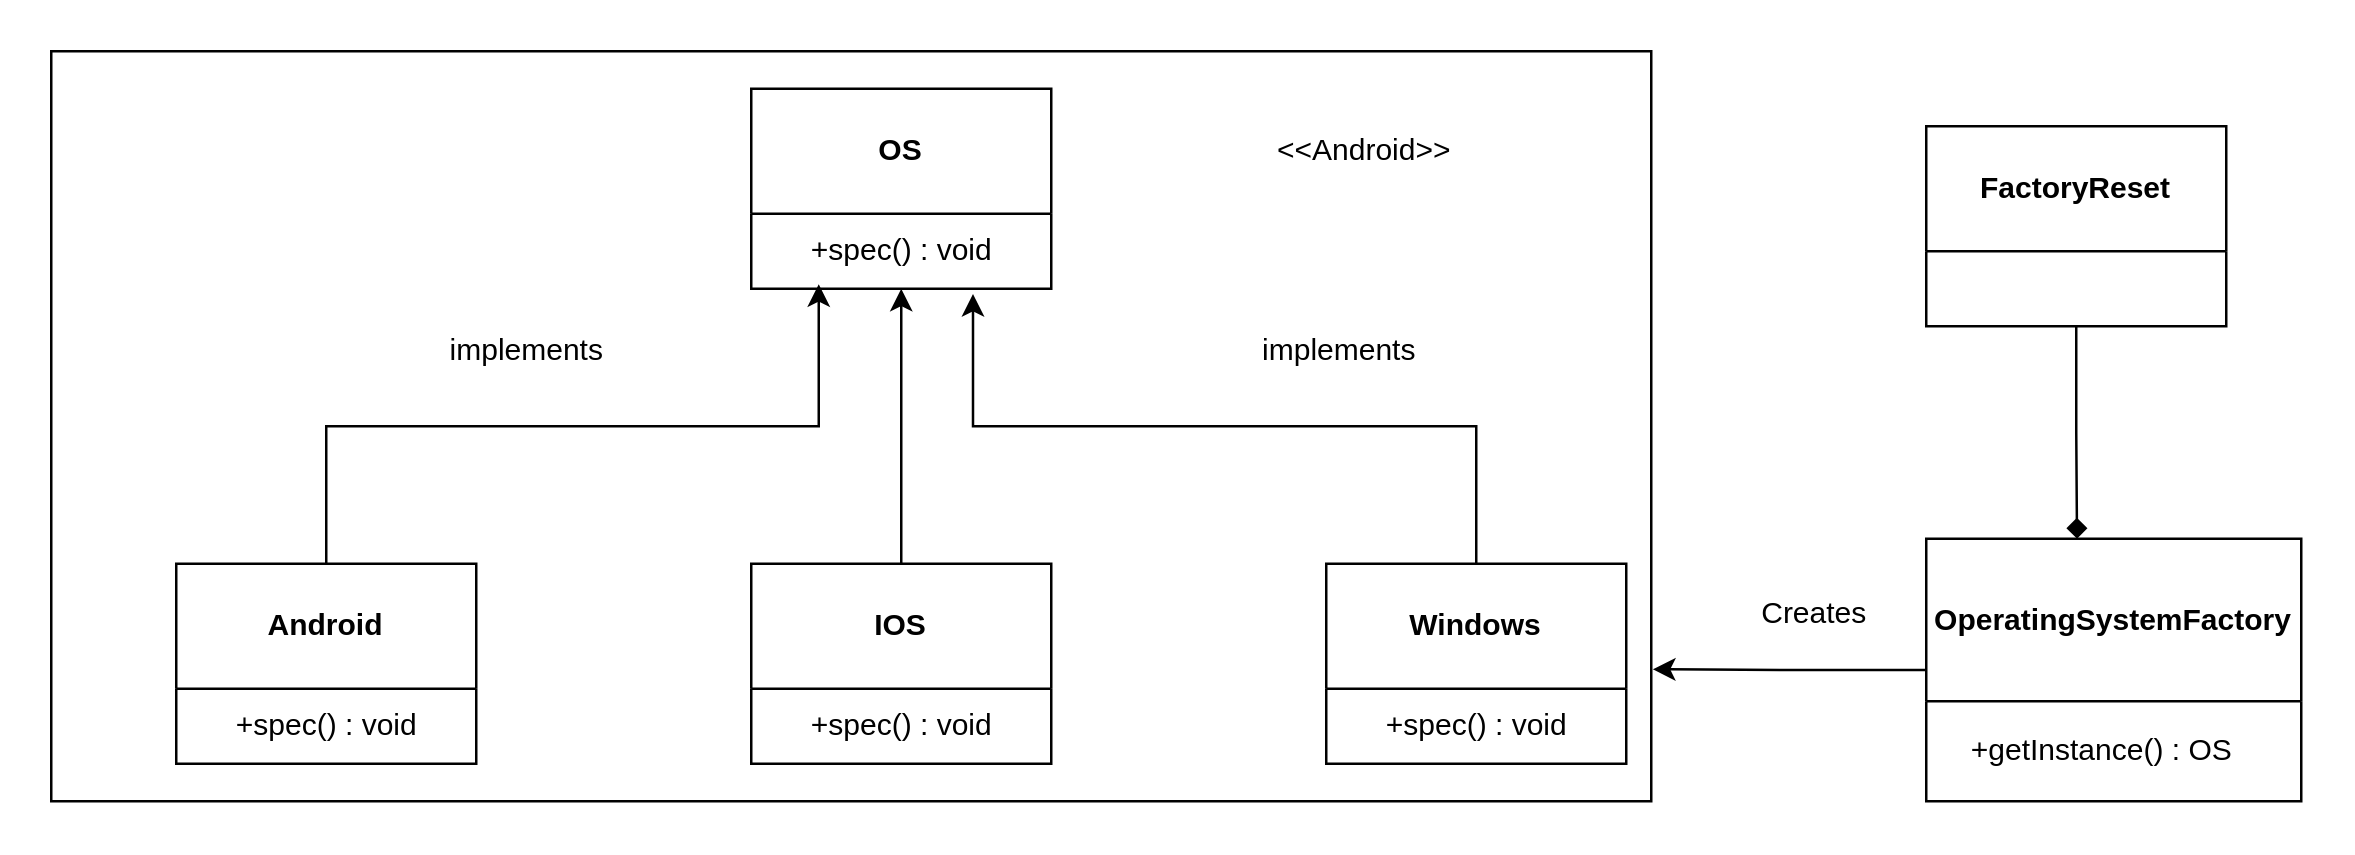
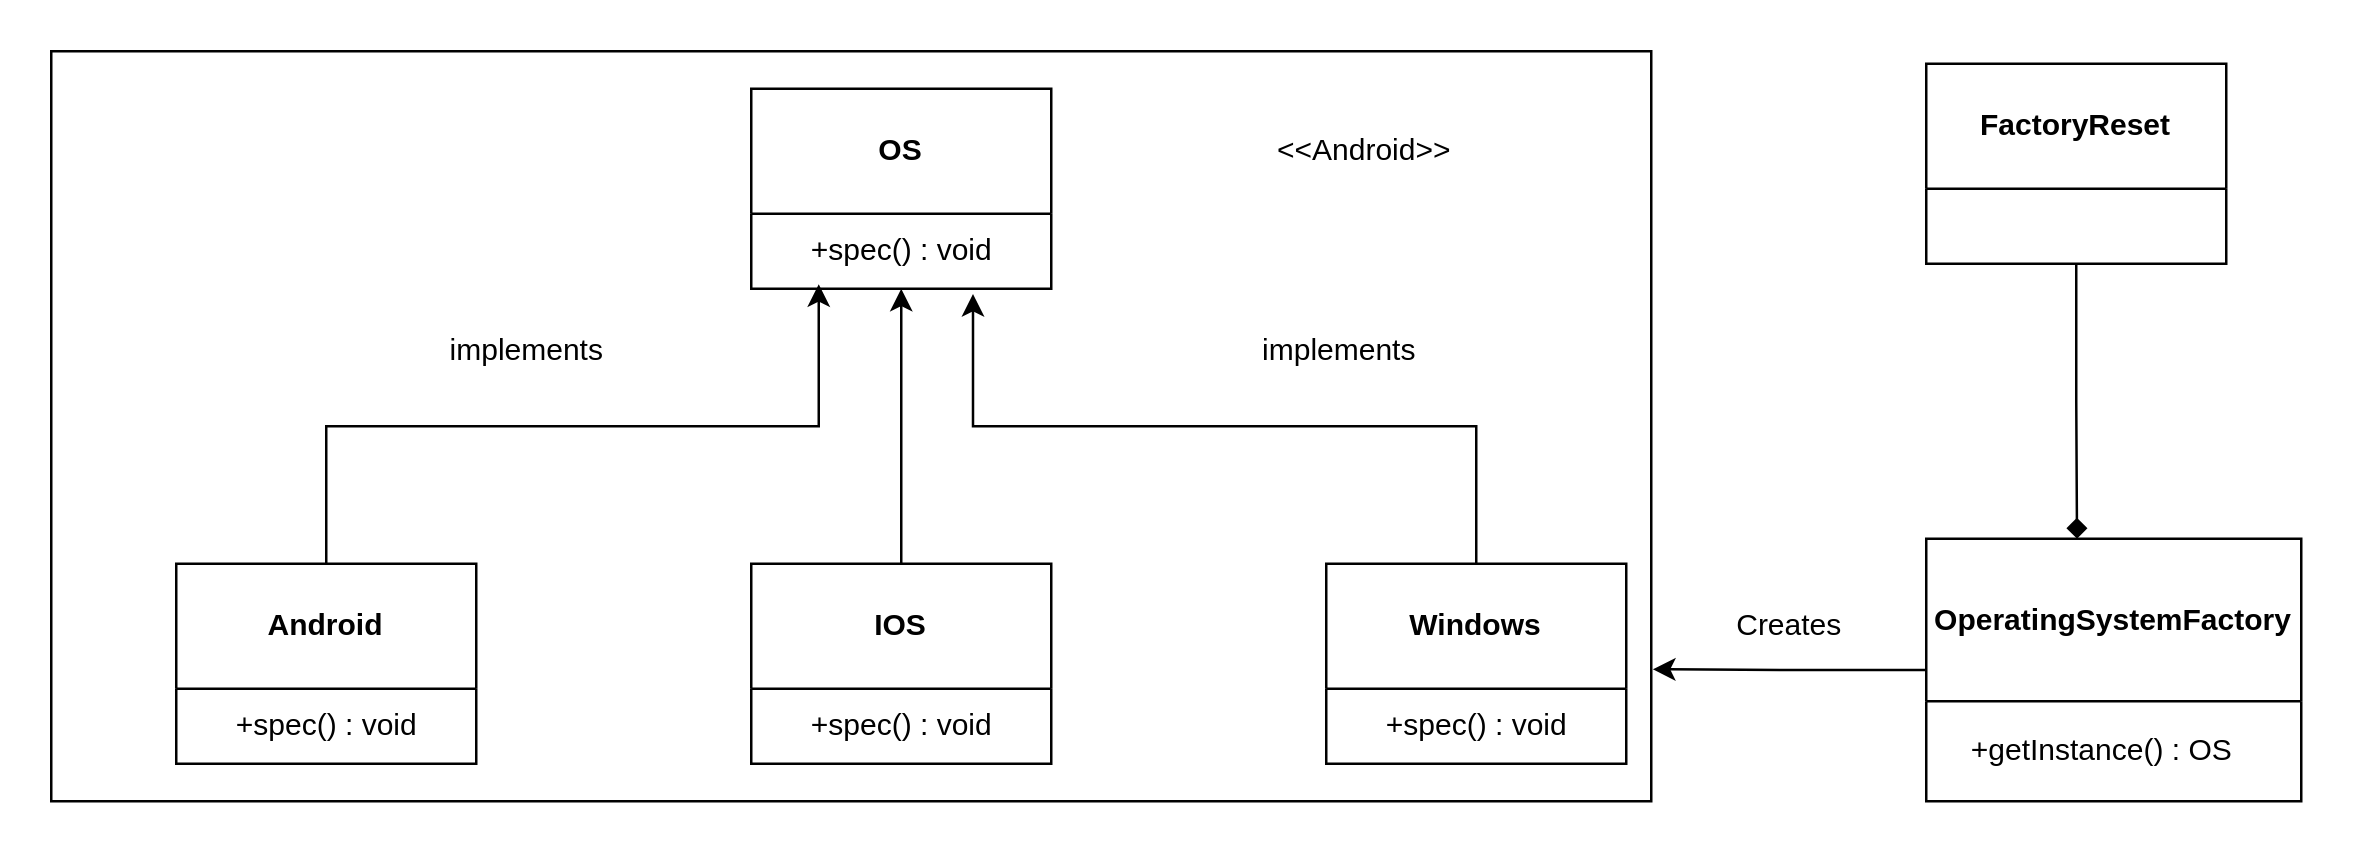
(2076, 226) -> (2076, 164)
(1814, 614) -> (1789, 626)
